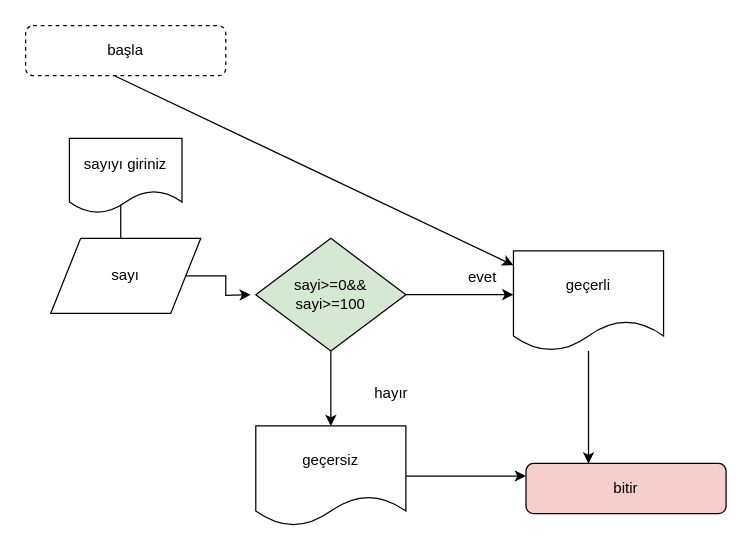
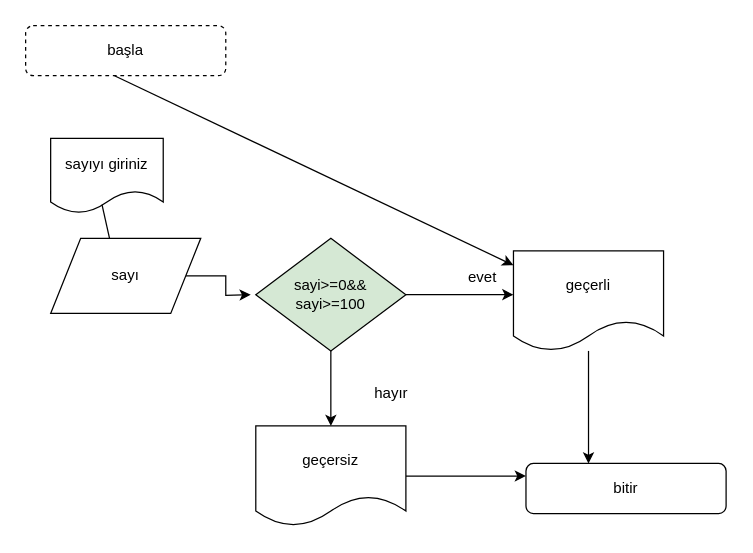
(126, 176) -> (107, 176)
(626, 488) -> (626, 488)
